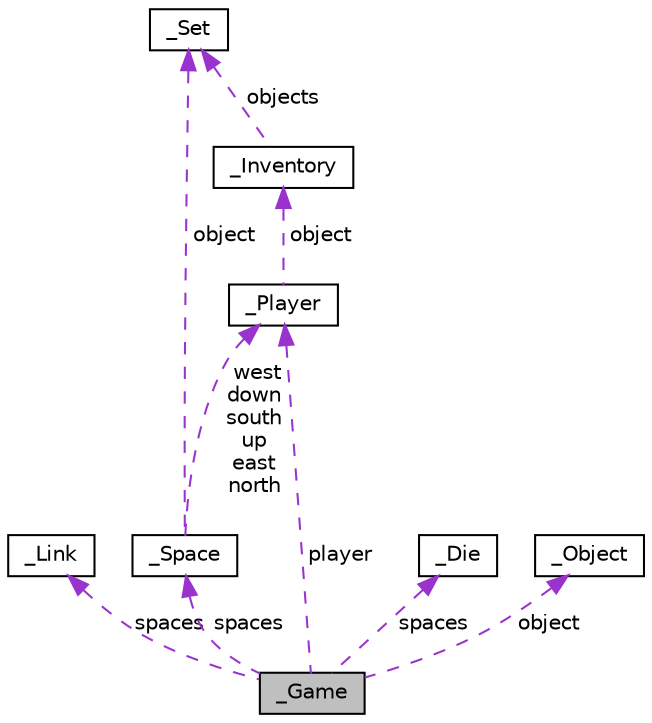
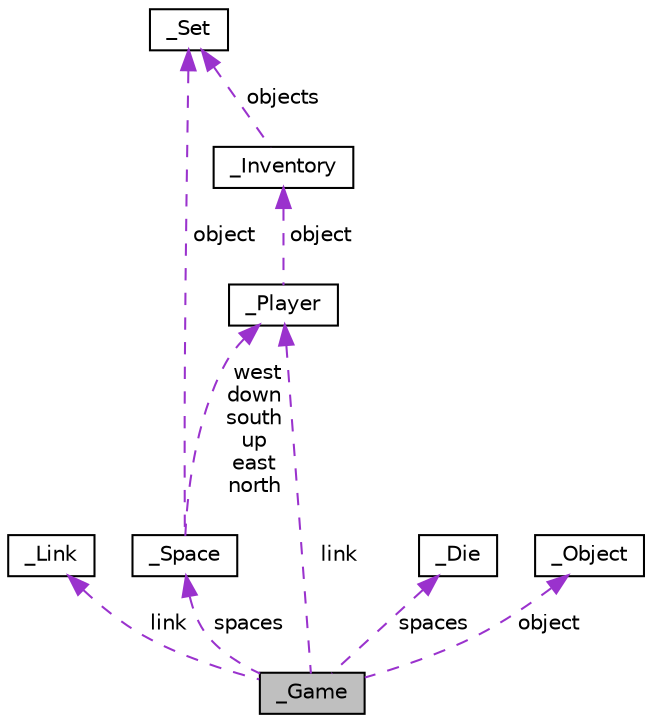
(337, 556) -> (337, 556)
(166, 624) -> (166, 624)
